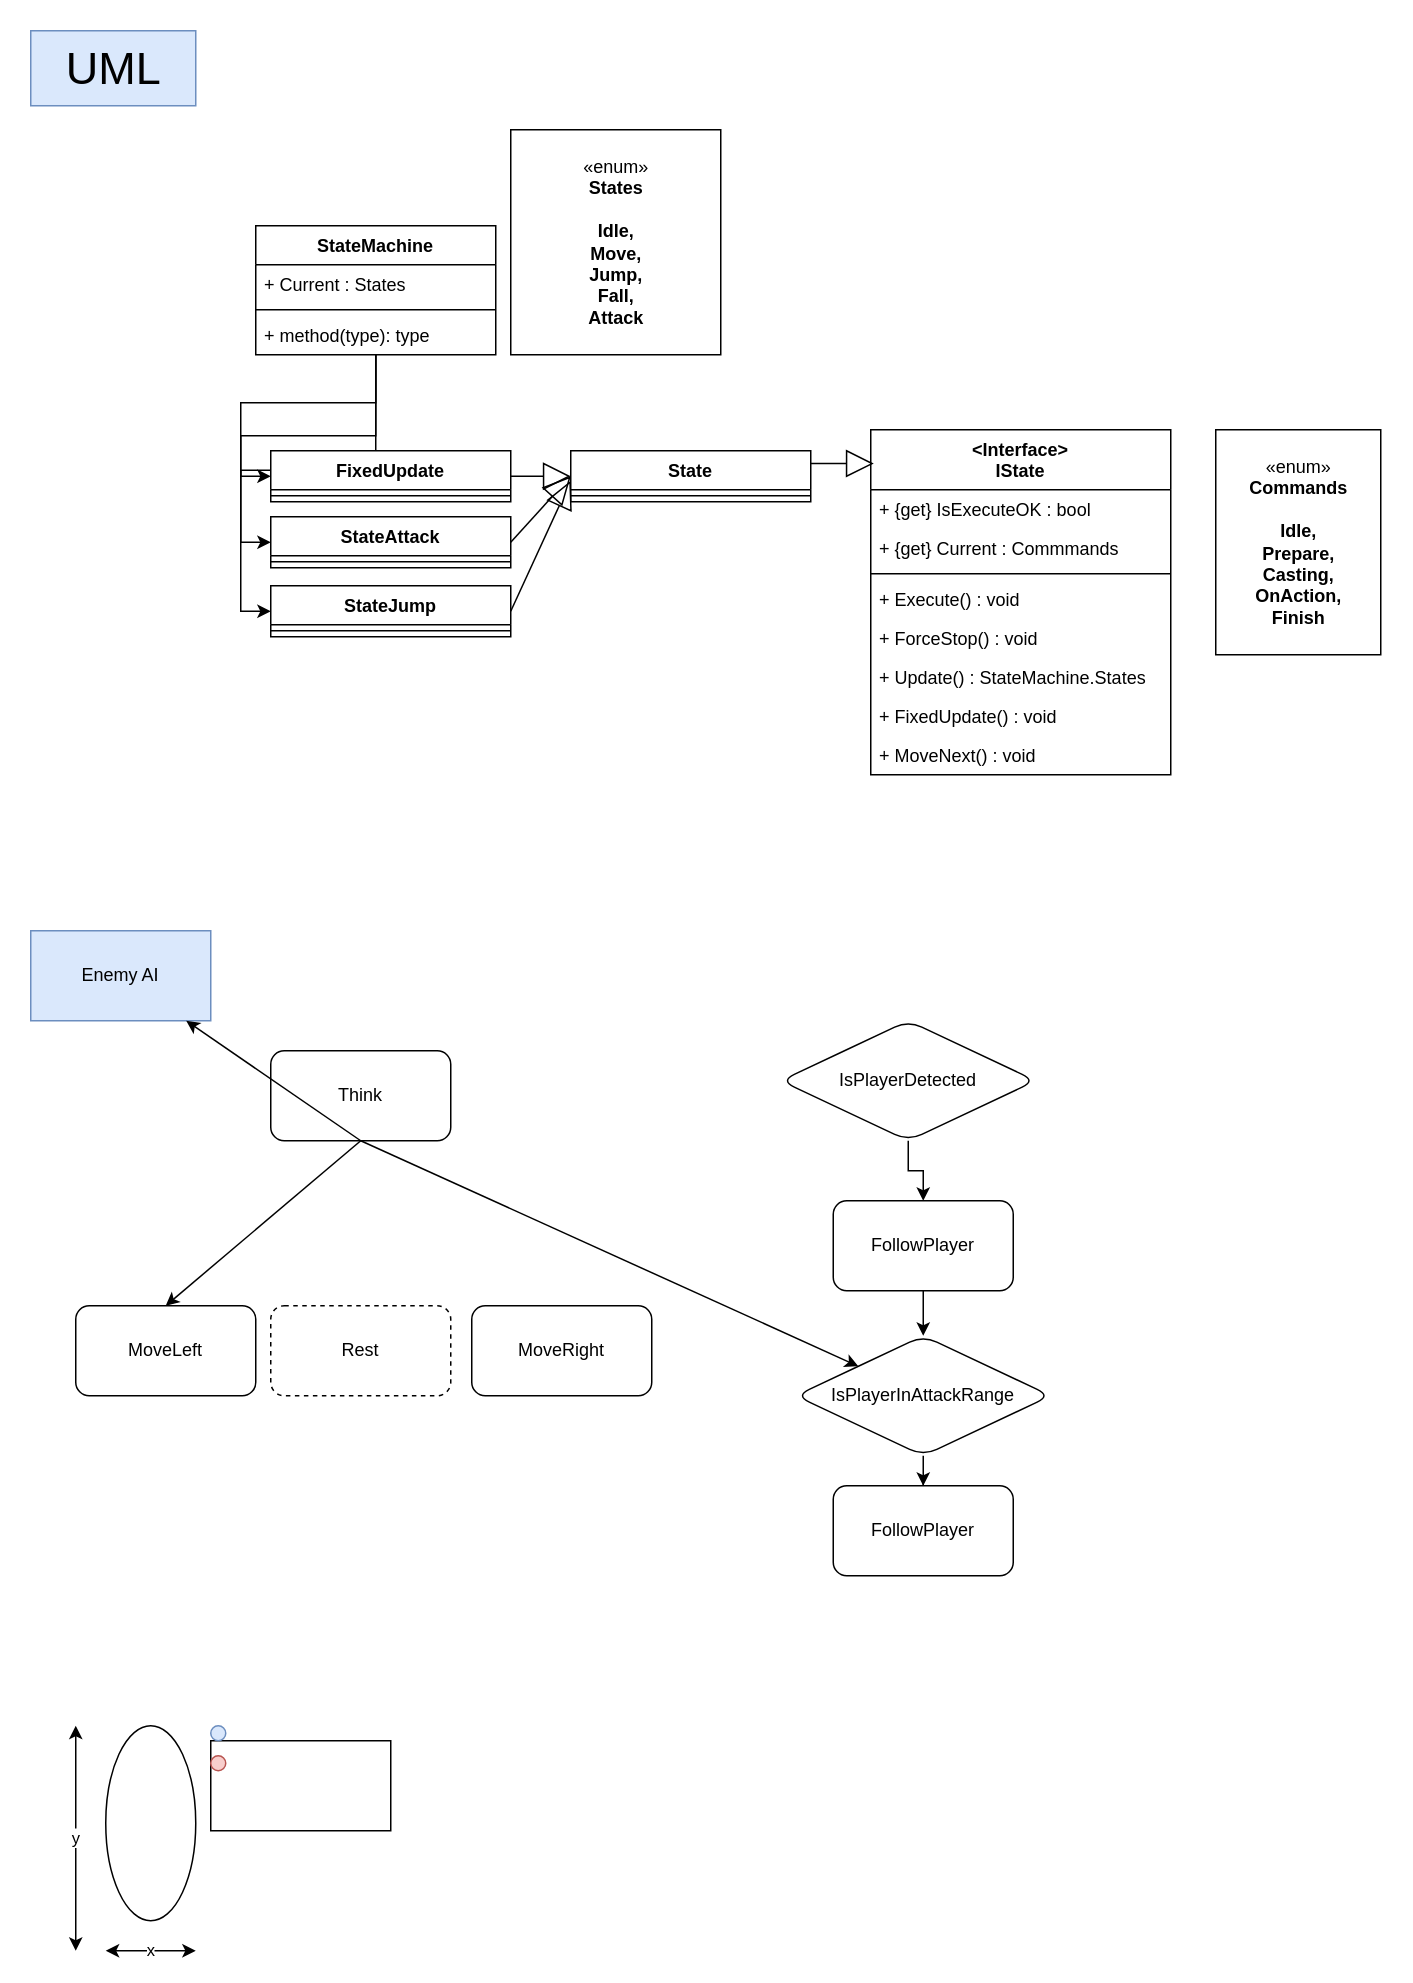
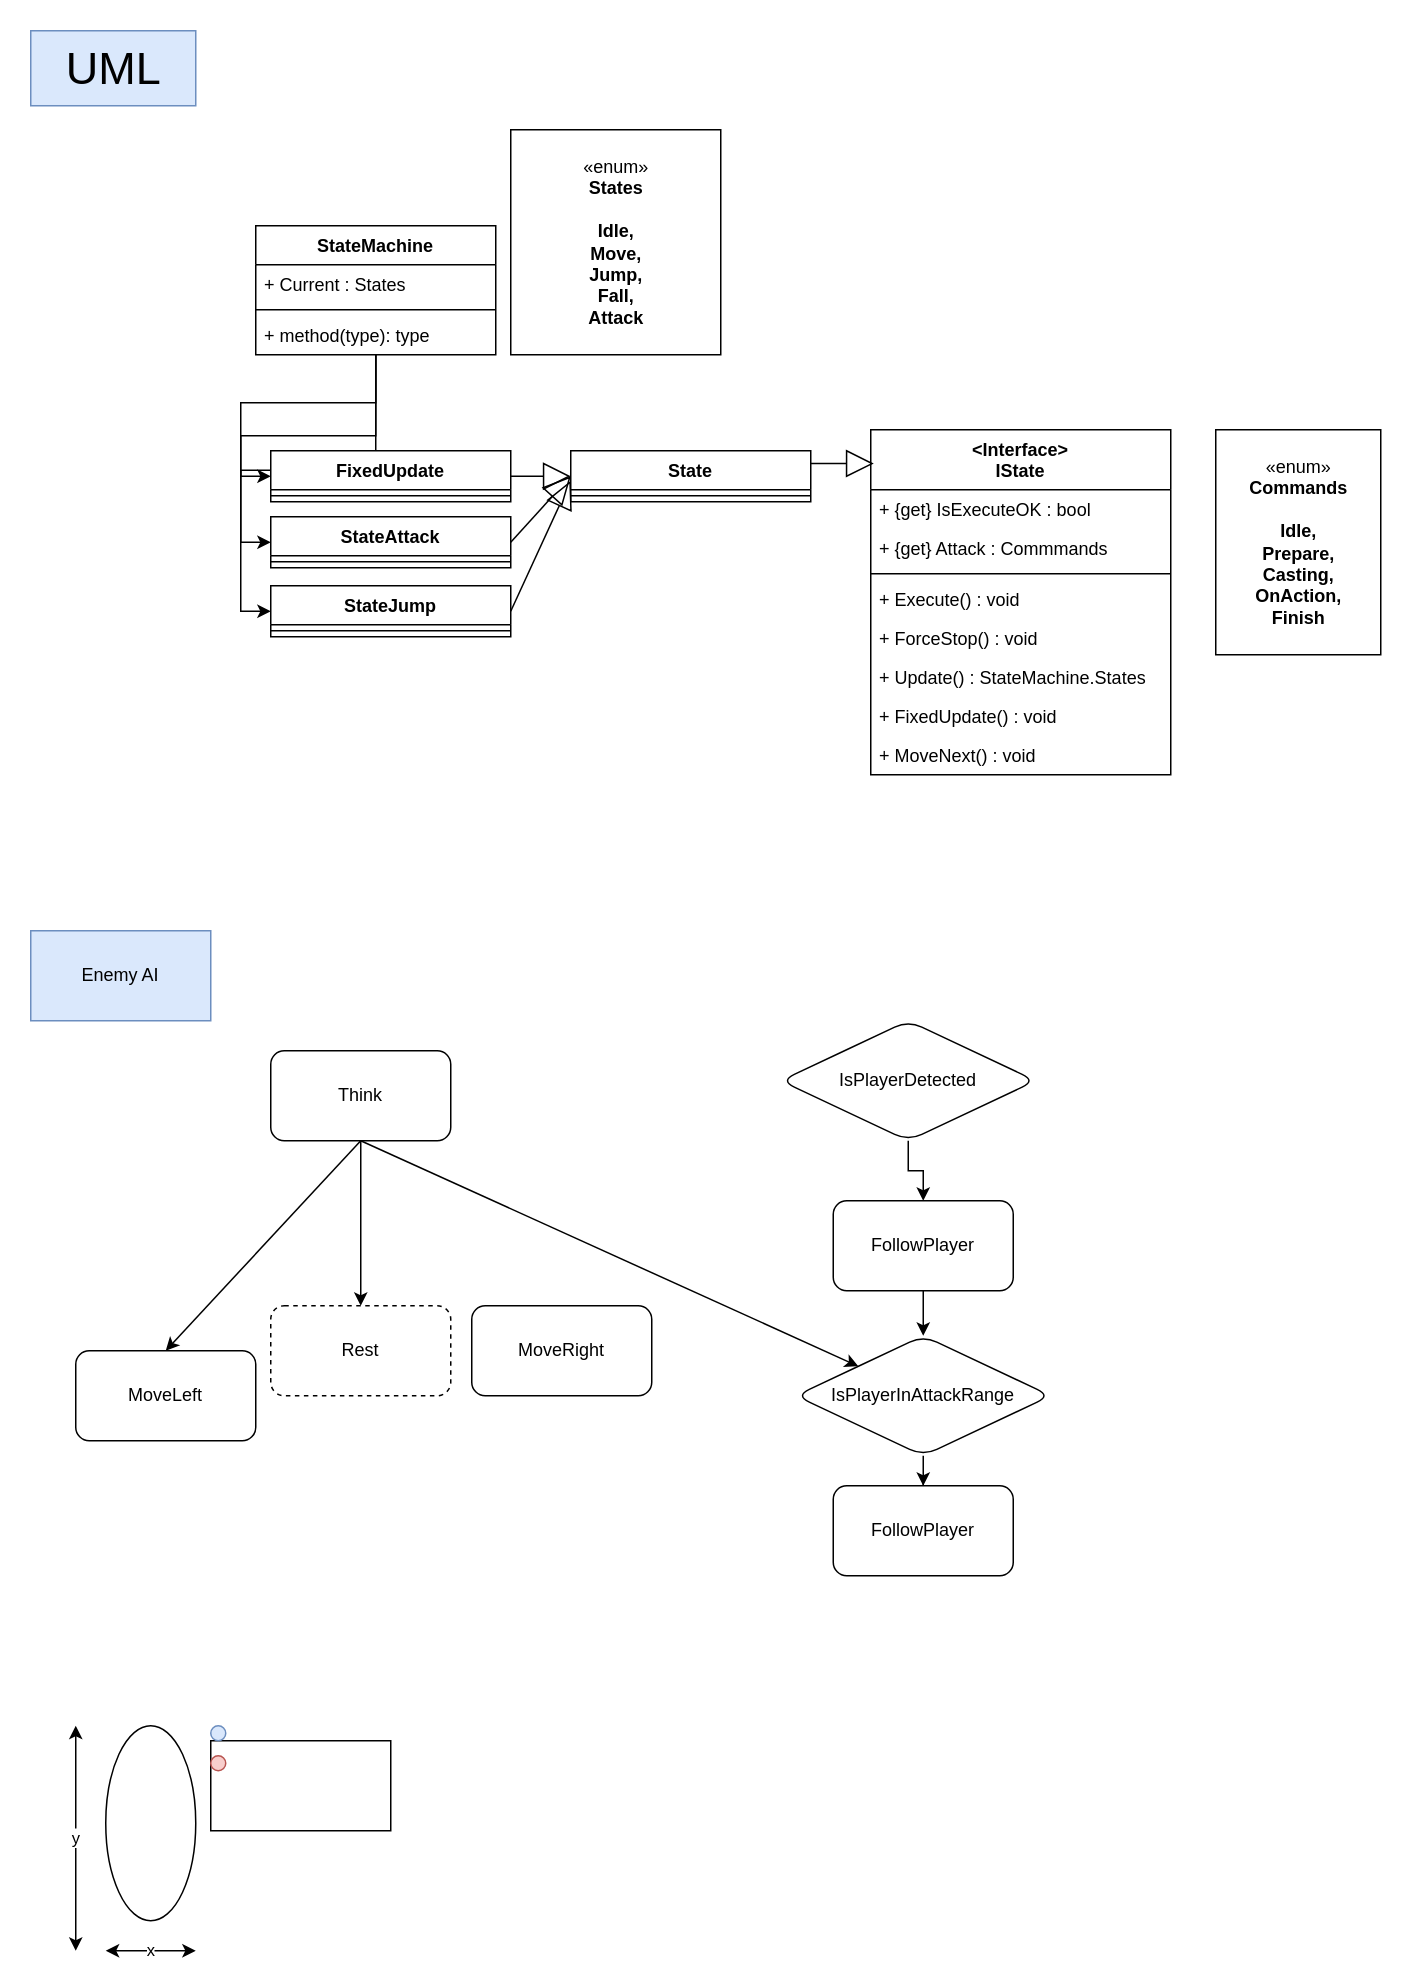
(1003, 549) -> (998, 549)
(276, 1082) -> (361, 1219)
(166, 1351) -> (166, 1396)
